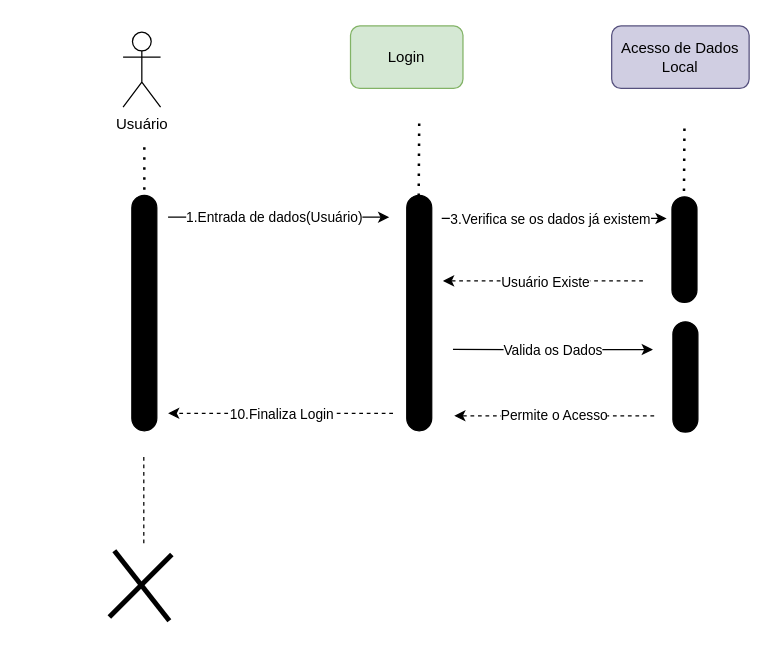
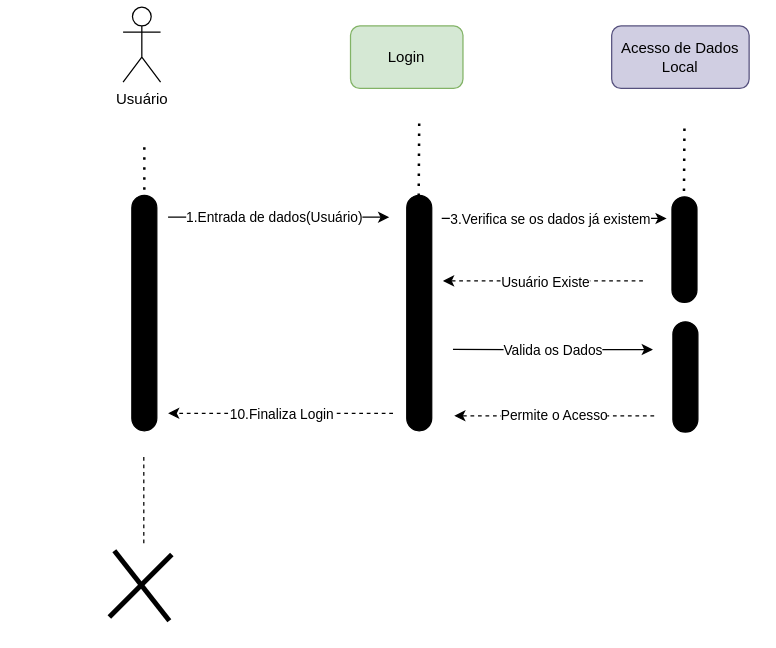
(142, 69) -> (142, 44)
